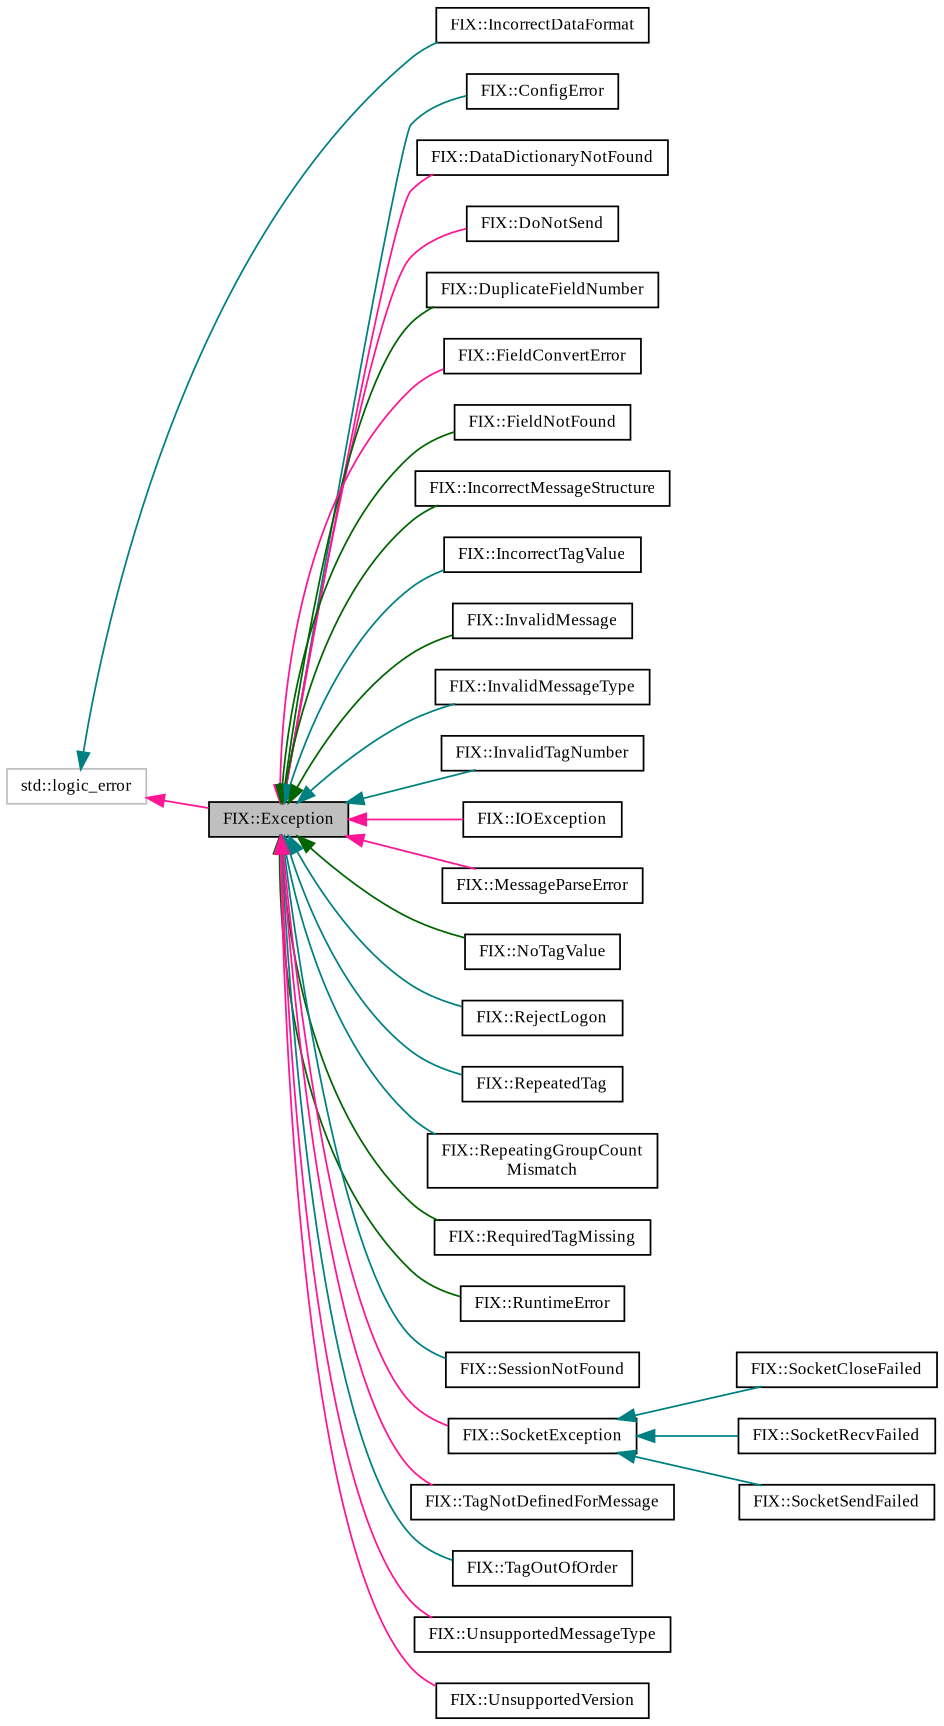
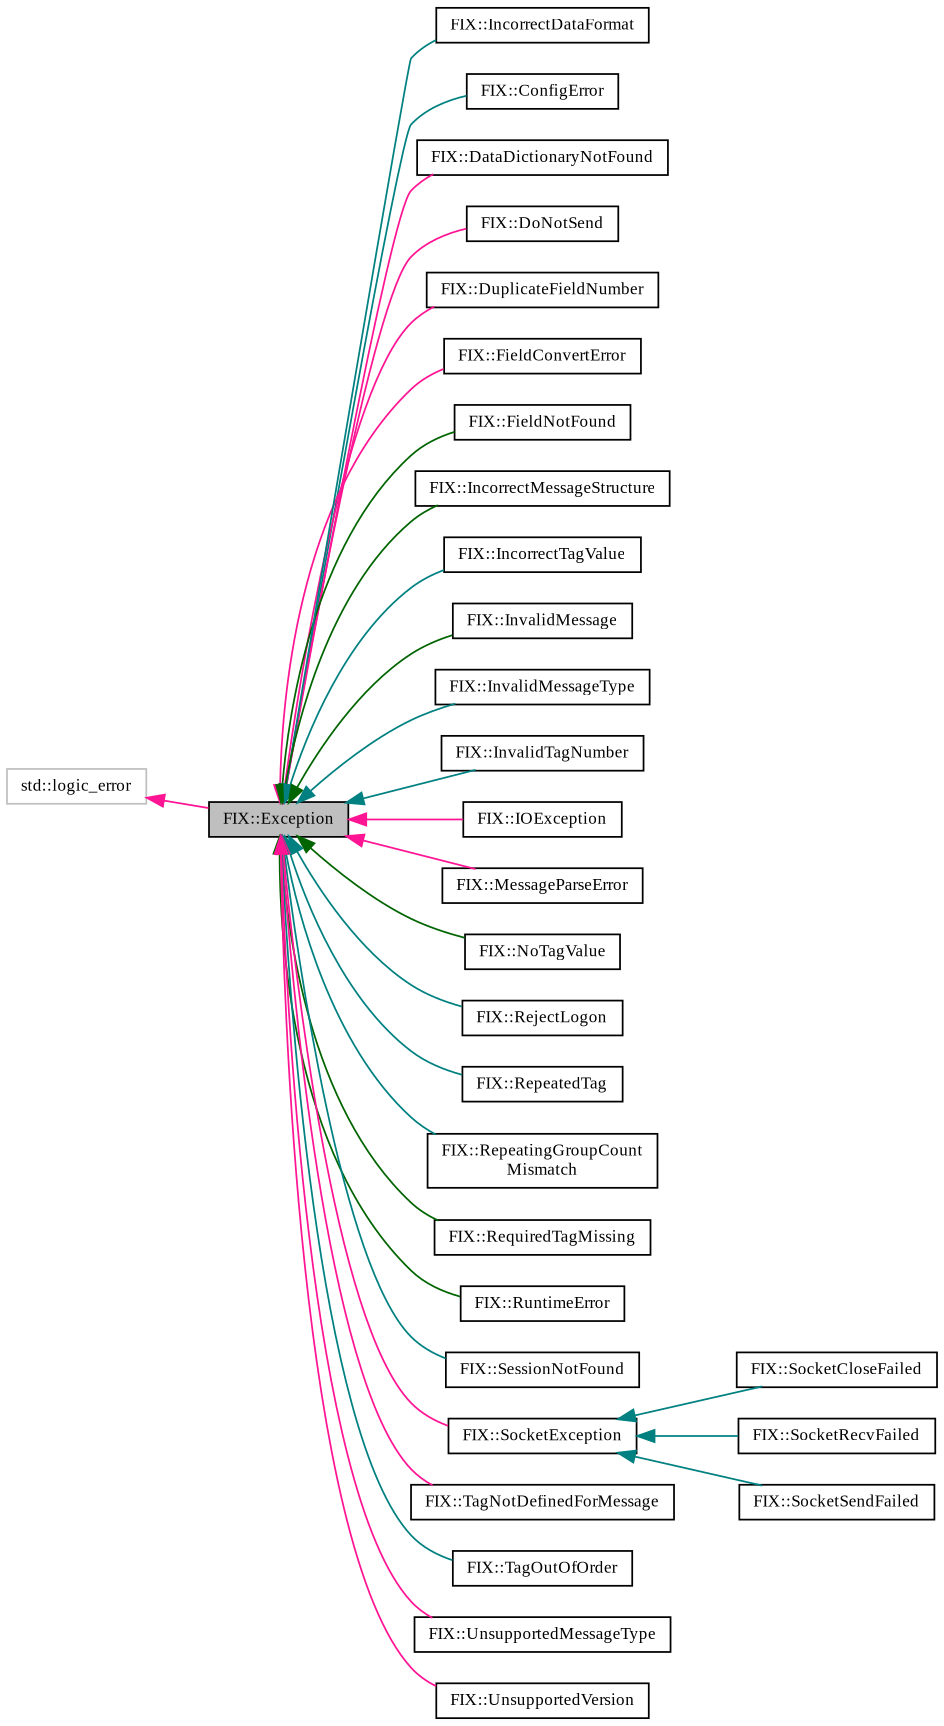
(198, 363) -> (350, 406)
(330, 533) -> (330, 533)
